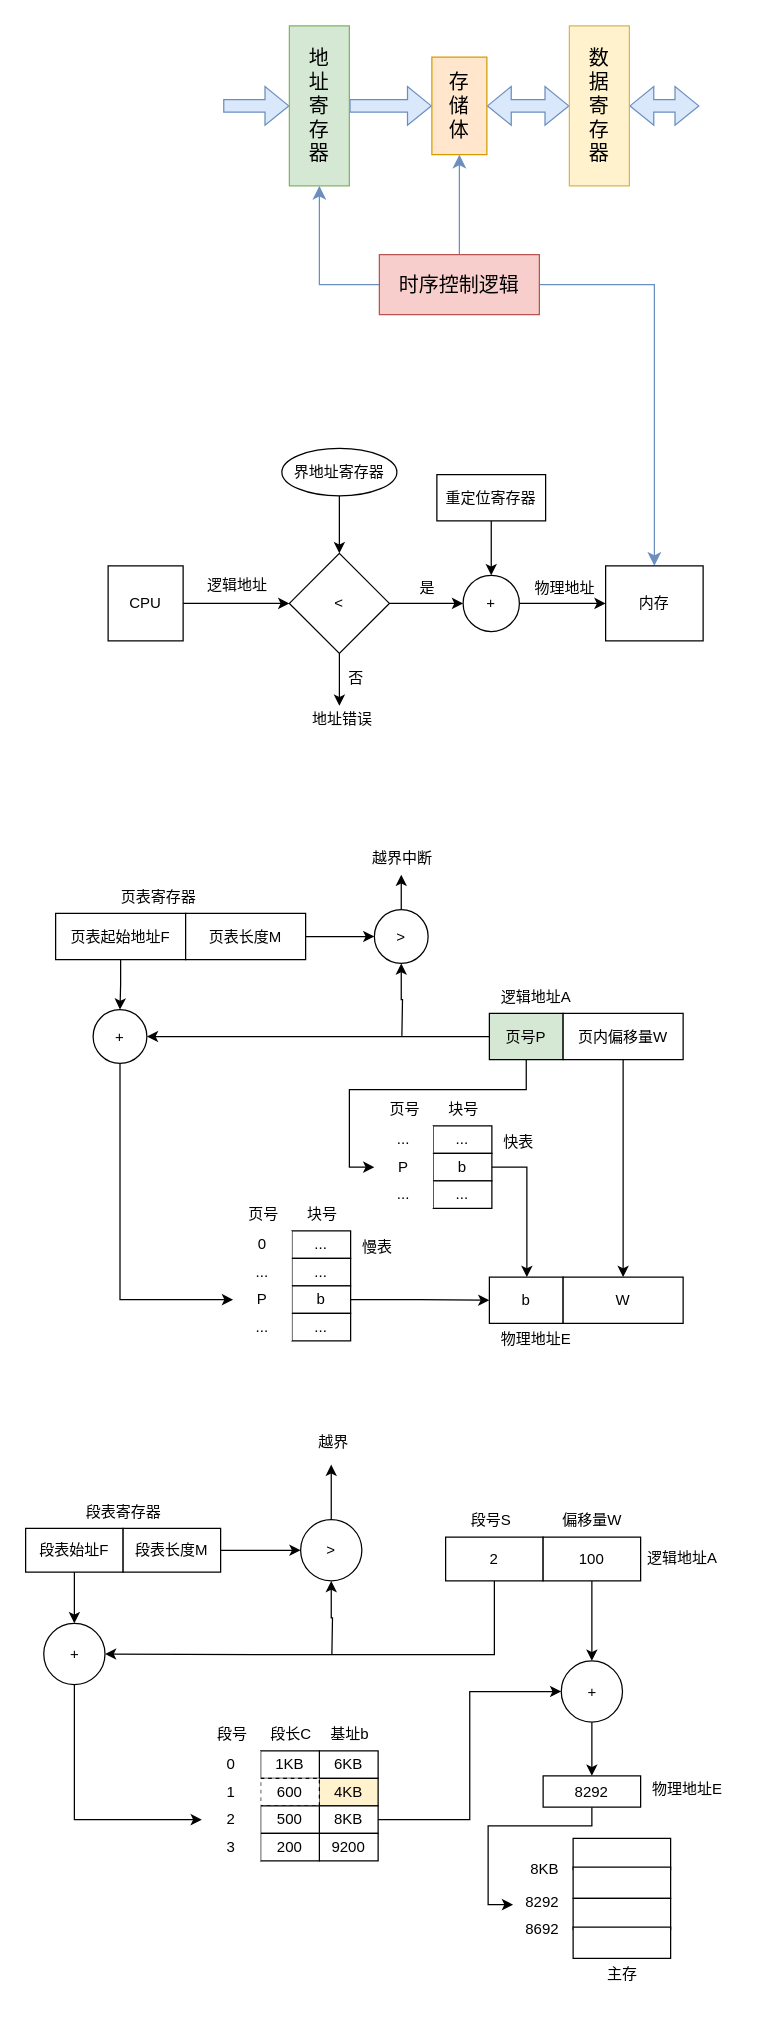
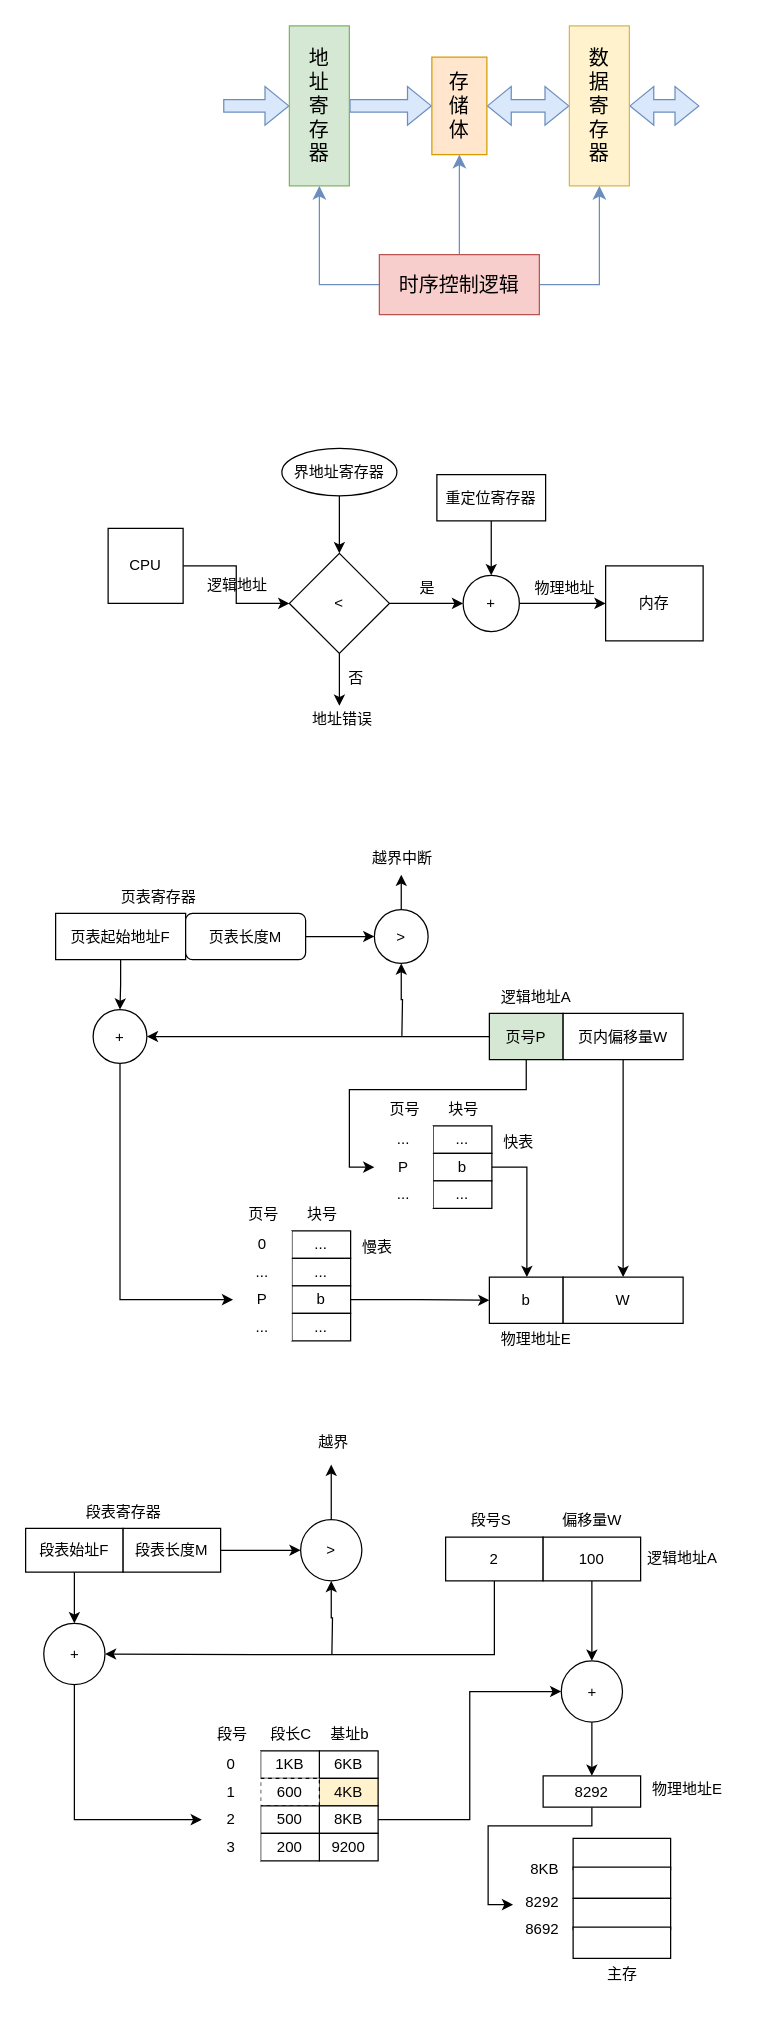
(654, 392) -> (599, 241)
(146, 603) -> (146, 566)
(246, 936) -> (246, 936)
